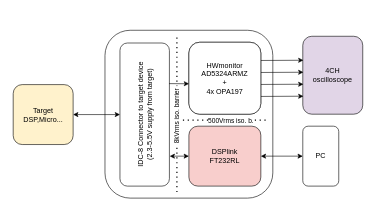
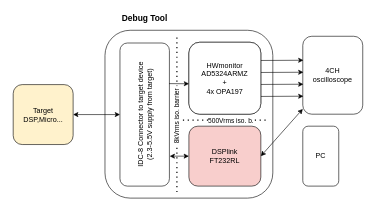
none -> (144, 18)
(333, 75) -> (333, 75)
(297, 156) -> (282, 132)
